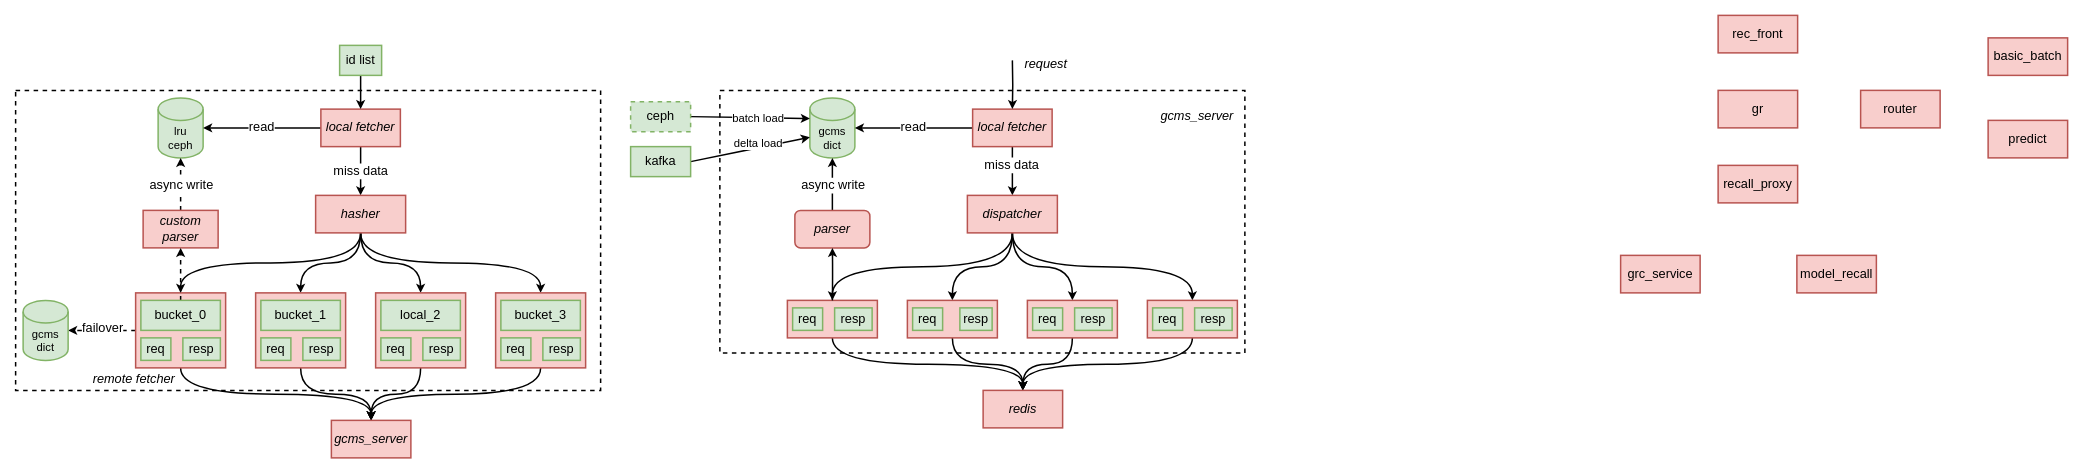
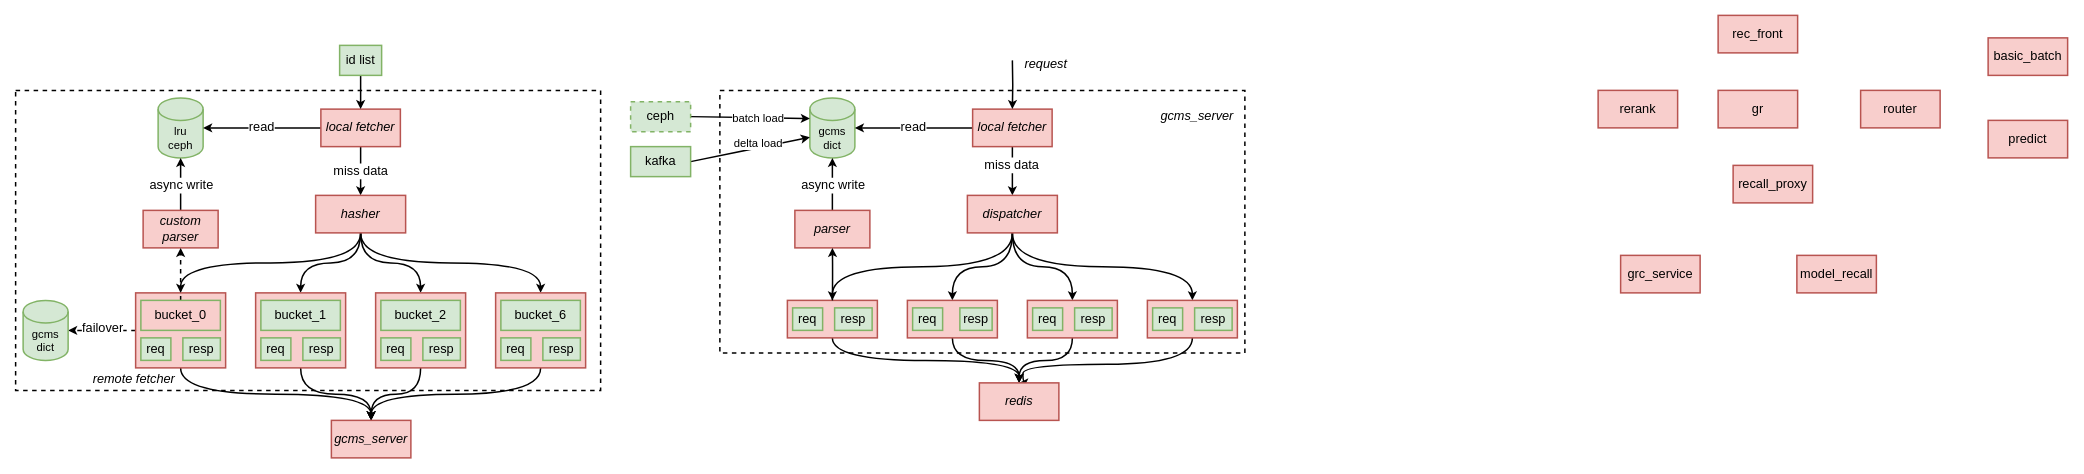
none -> (1638, 109)
(1758, 184) -> (1773, 184)
(180, 200) -> (180, 200)
(832, 229) -> (832, 229)
(180, 315) -> (180, 315)
(420, 315) -> (420, 315)
(540, 315) -> (540, 315)
(1023, 409) -> (1019, 402)
